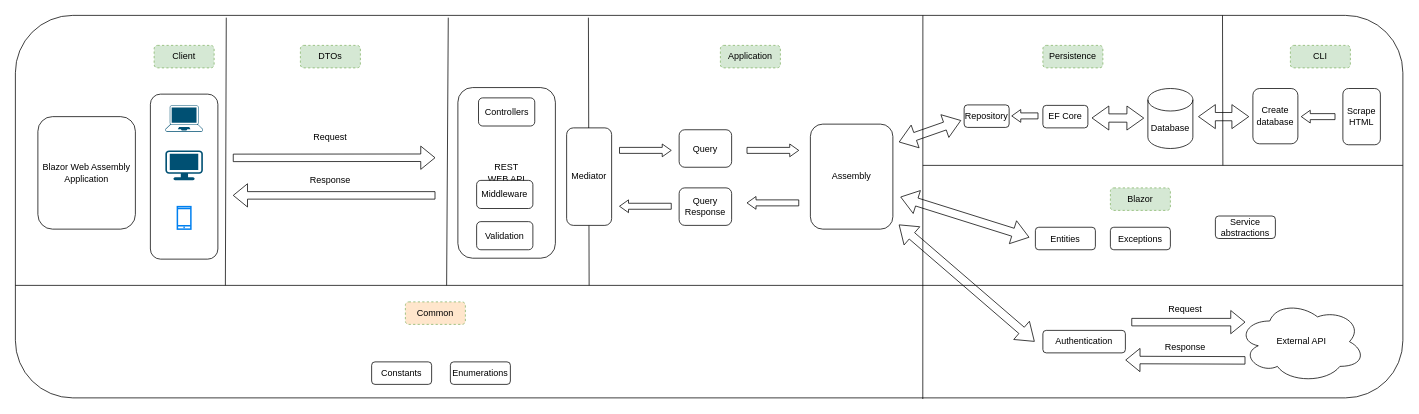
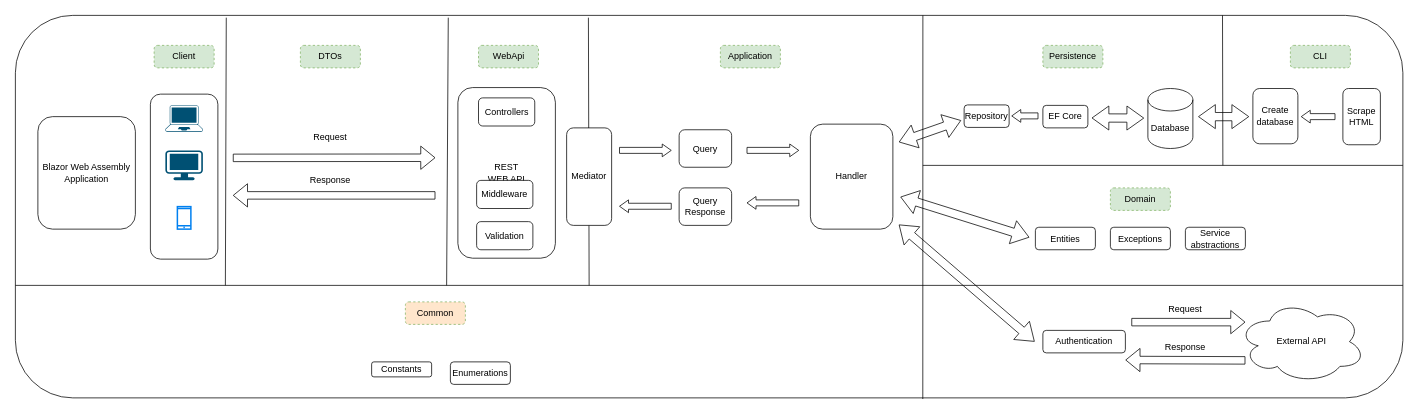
none -> (509, 57)
(852, 177) -> (852, 177)
(1140, 199) -> (1140, 199)
(1245, 227) -> (1215, 239)
(402, 373) -> (402, 369)
